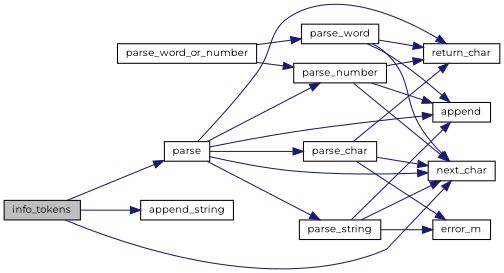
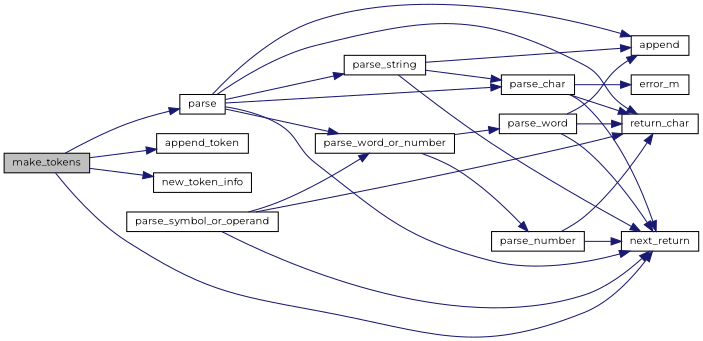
(397, 91) -> none
(259, 115) -> (290, 123)
(462, 171) -> (660, 241)
none -> (203, 183)
(42, 210) -> (47, 163)
(187, 210) -> (203, 143)
none -> (203, 222)
(396, 230) -> (458, 75)
